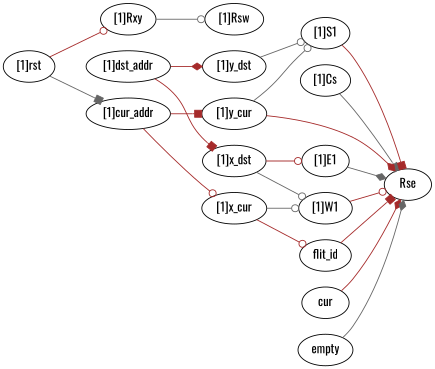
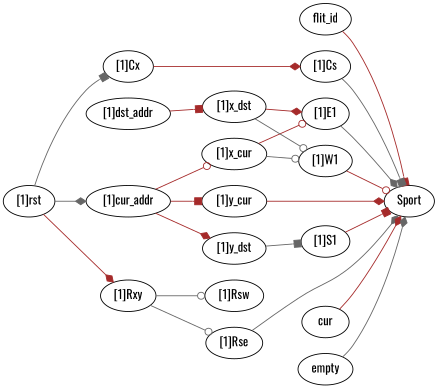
(75, 45) -> (75, 245)
(279, 50) -> (279, 245)
none -> (128, 66)
(181, 66) -> (178, 223)
(280, 77) -> none
(72, 87) -> (65, 201)
(280, 161) -> (278, 110)
(408, 185) -> (409, 201)
(278, 231) -> (274, 137)
none -> (234, 343)
